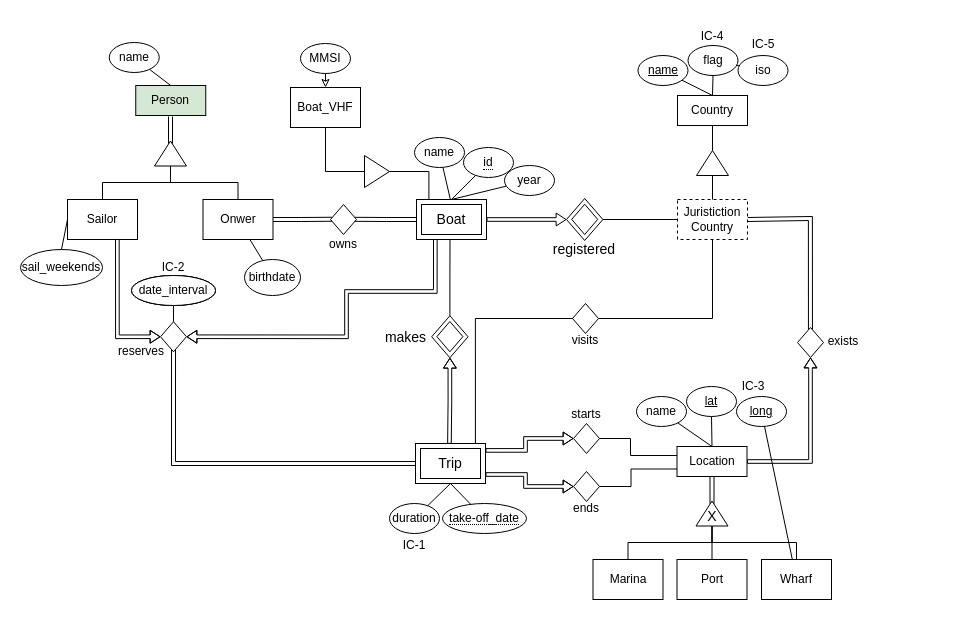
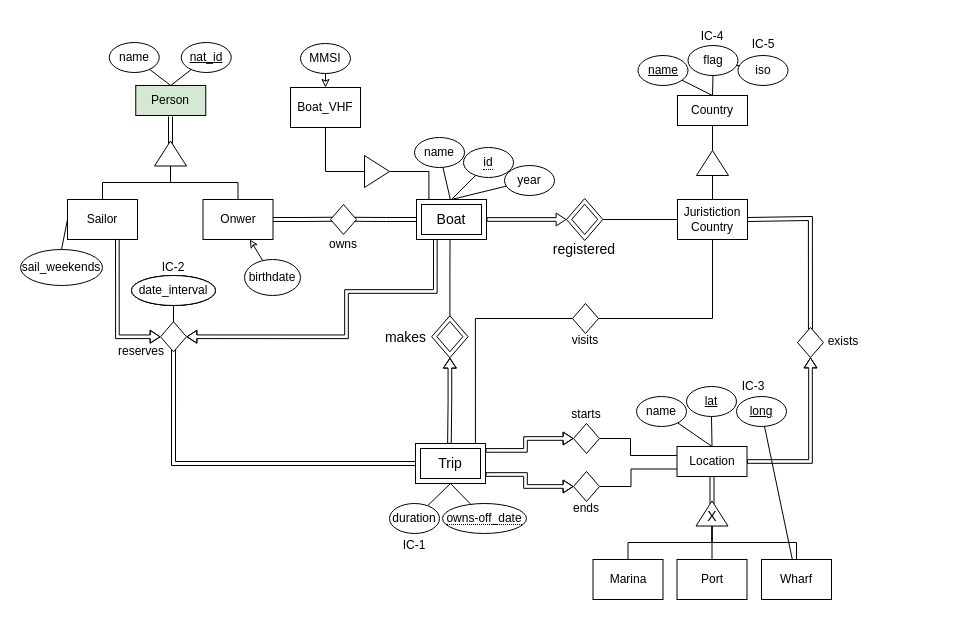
none -> (206, 58)
none -> (181, 78)
(713, 220) -> (713, 220)
(252, 243) -> (254, 246)
(485, 519) -> (485, 519)
